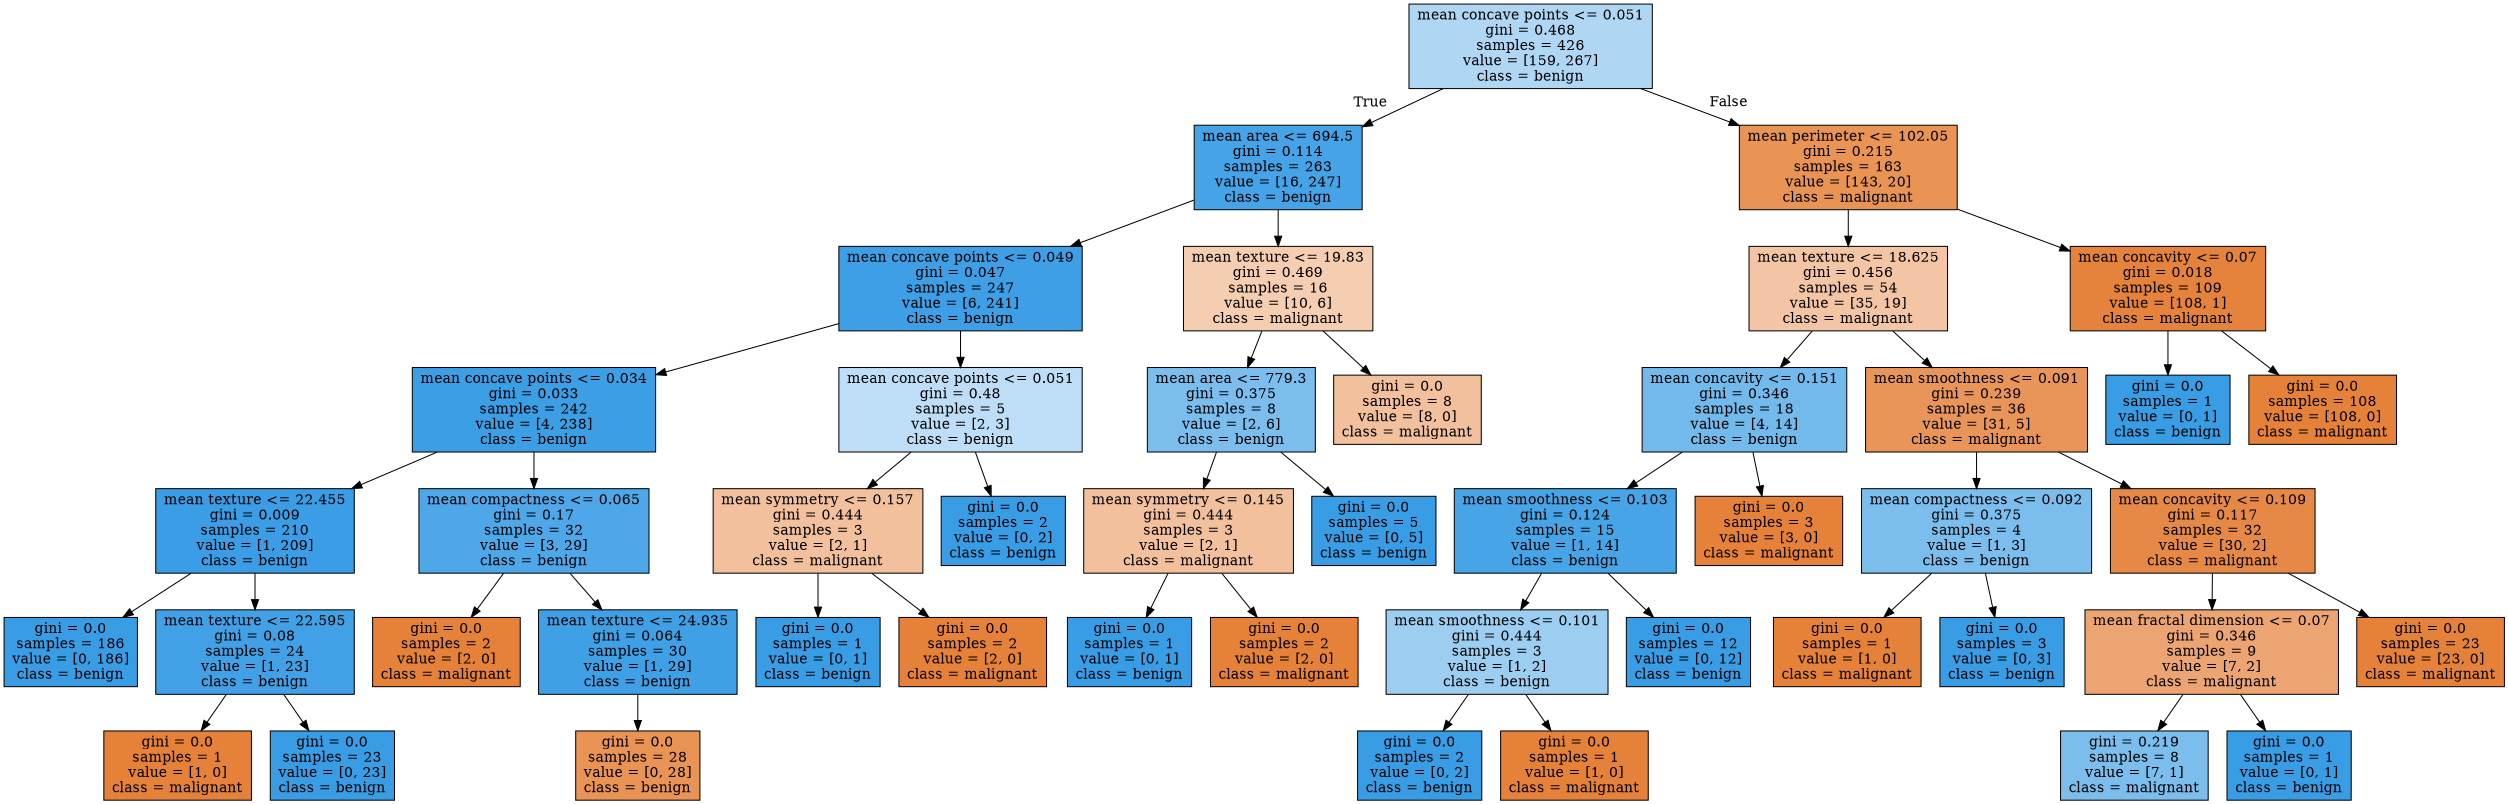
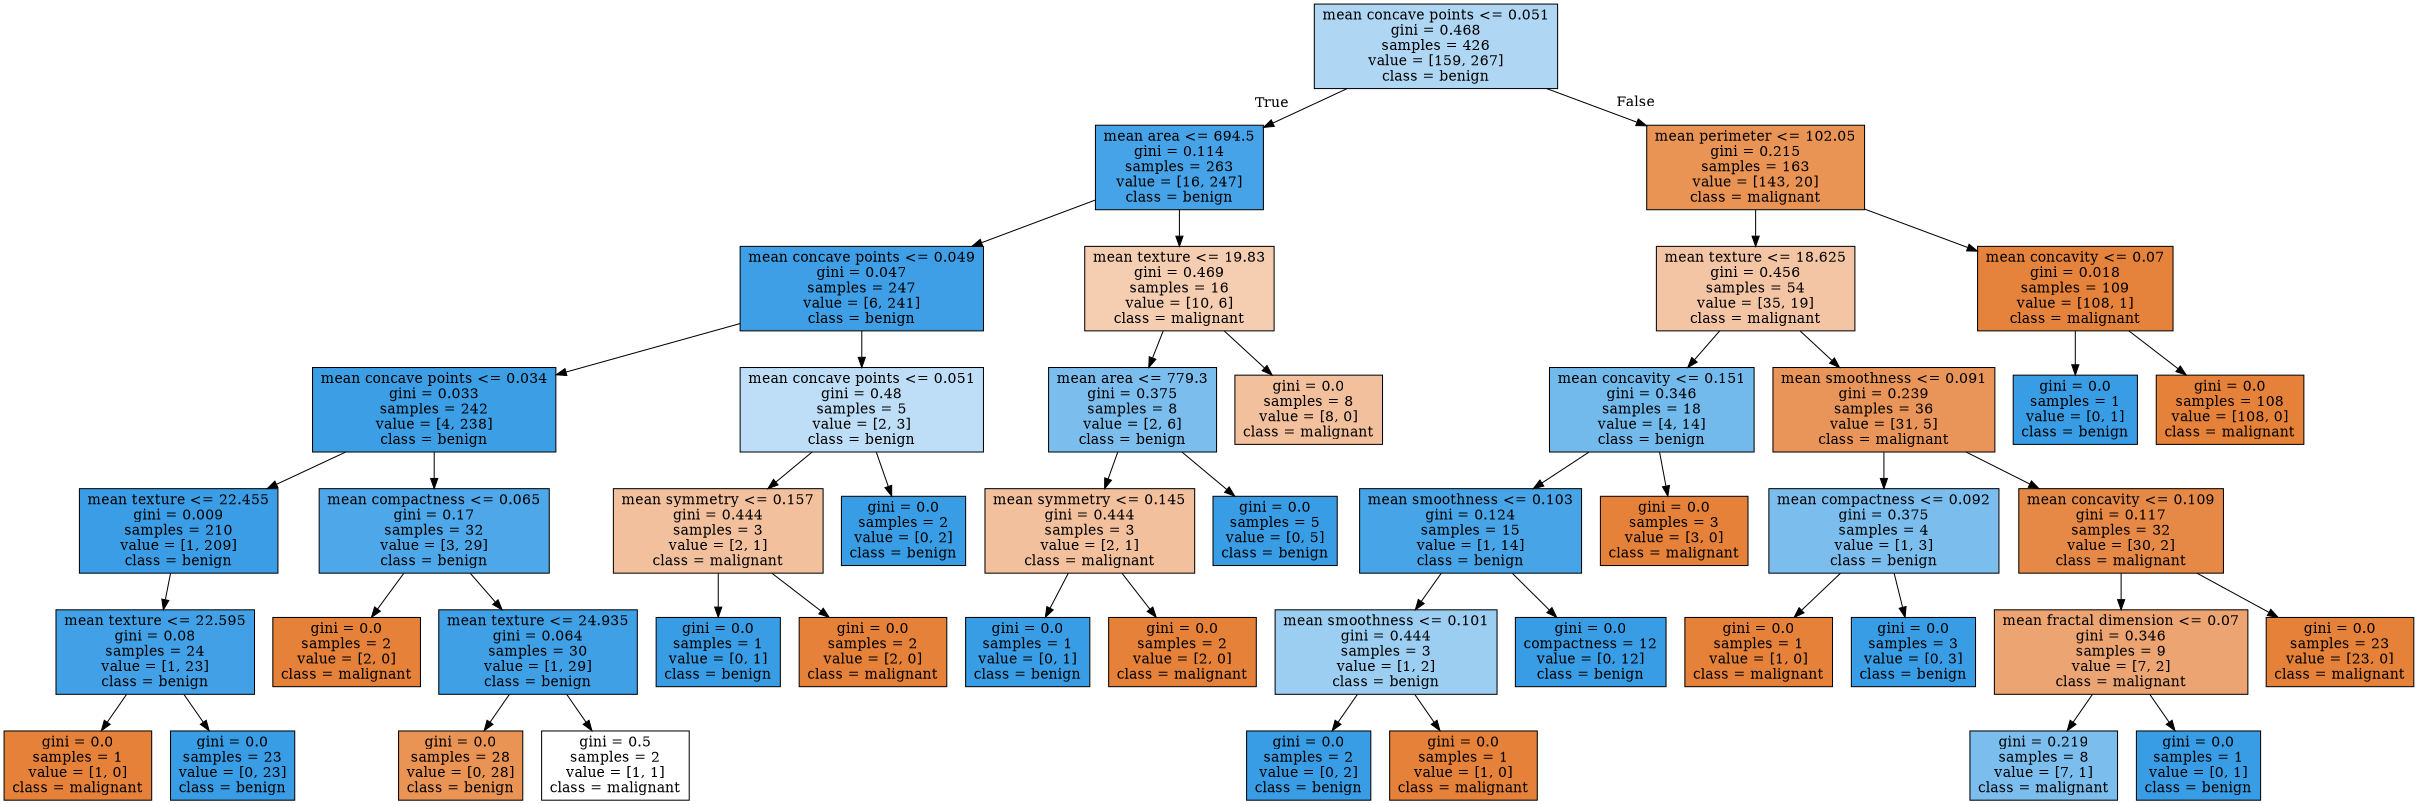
(71, 652) -> none
(1688, 652) -> (1591, 652)
none -> (615, 766)
